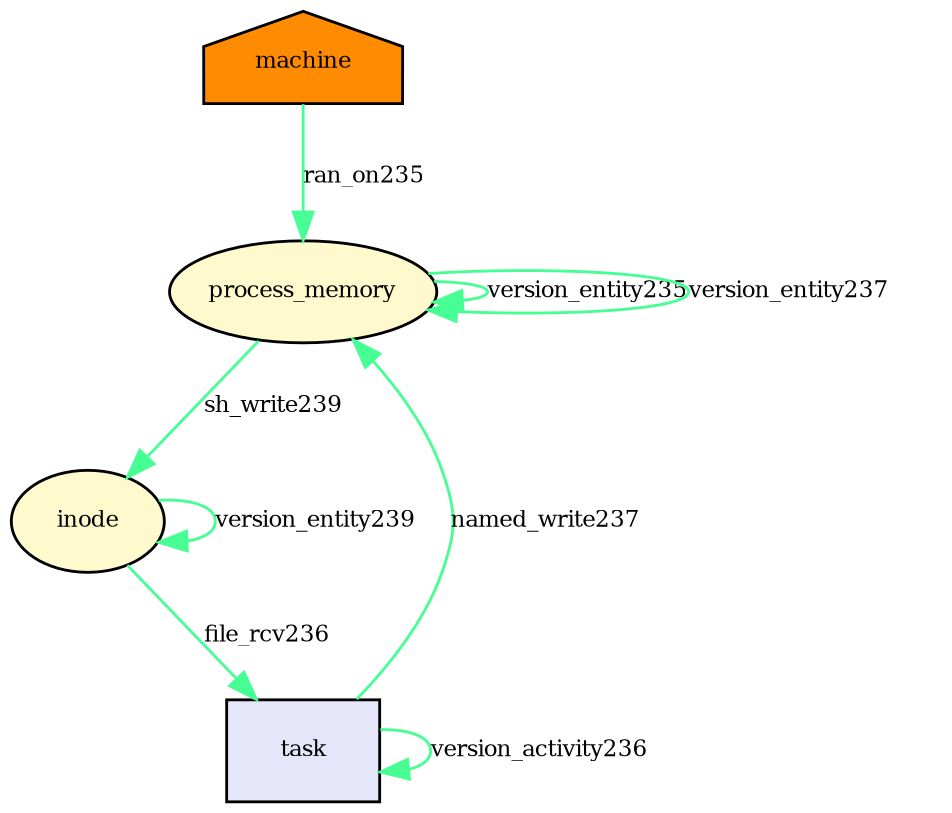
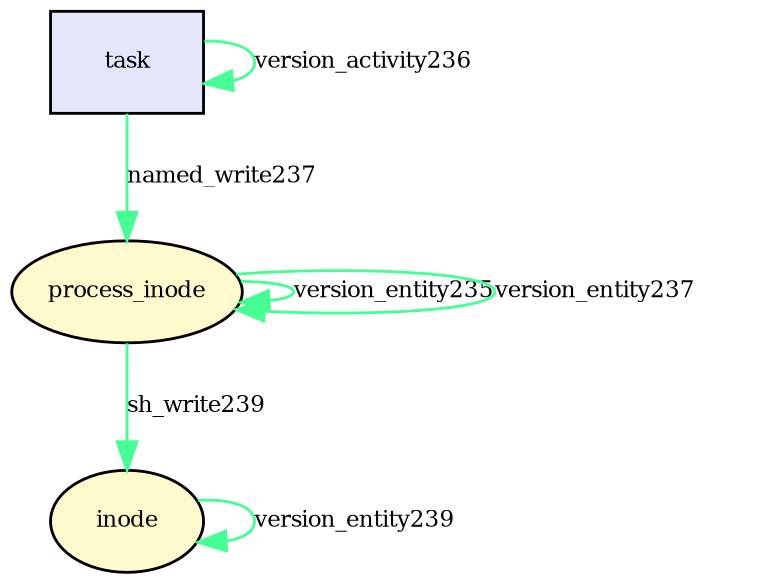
(303, 62) -> none
(303, 292) -> (127, 292)
(182, 622) -> none
